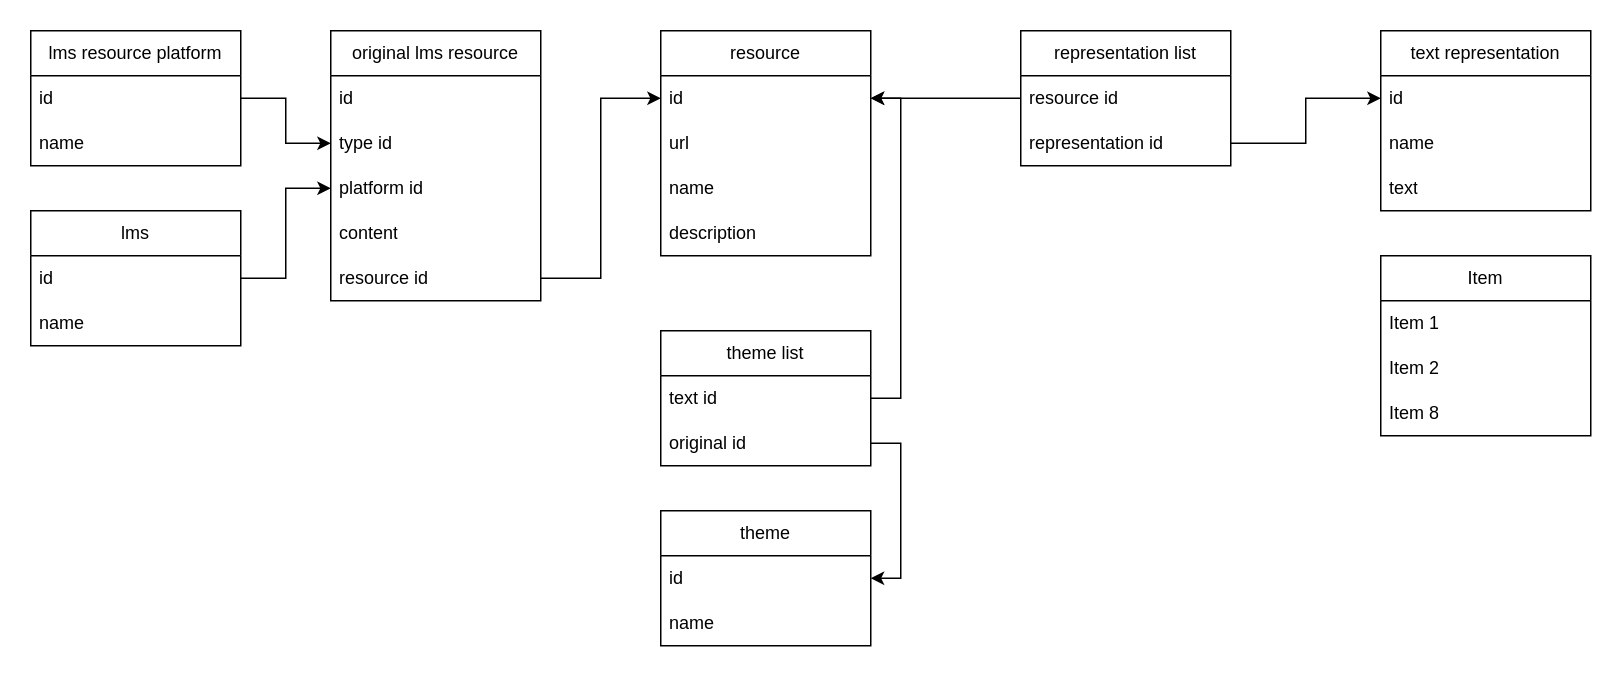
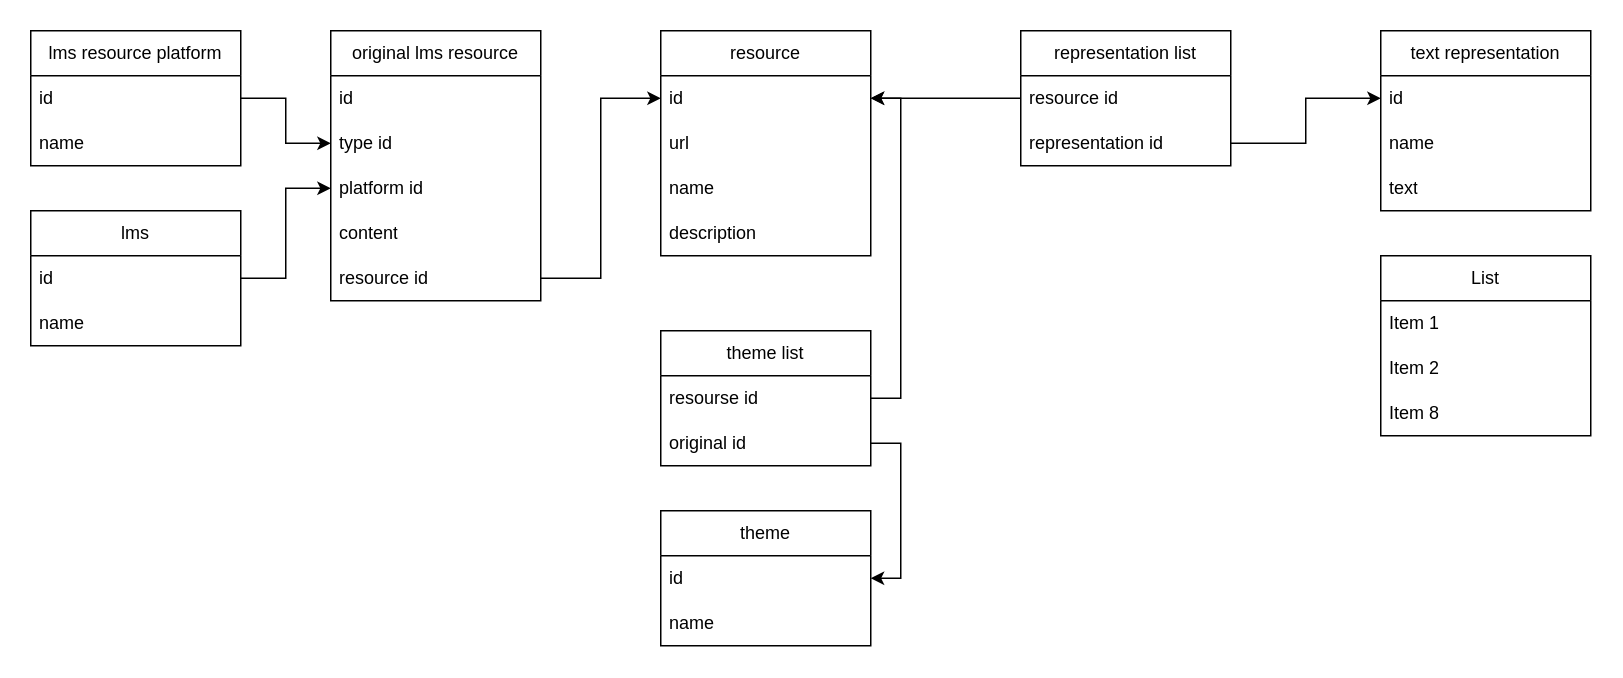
(1486, 278) -> (1486, 278)
(700, 398) -> (721, 398)
